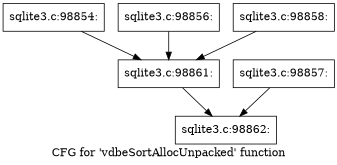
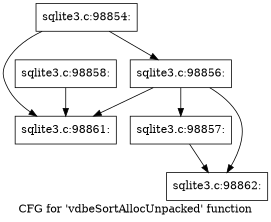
none -> (130, 44)
none -> (181, 98)
(194, 99) -> (241, 121)
